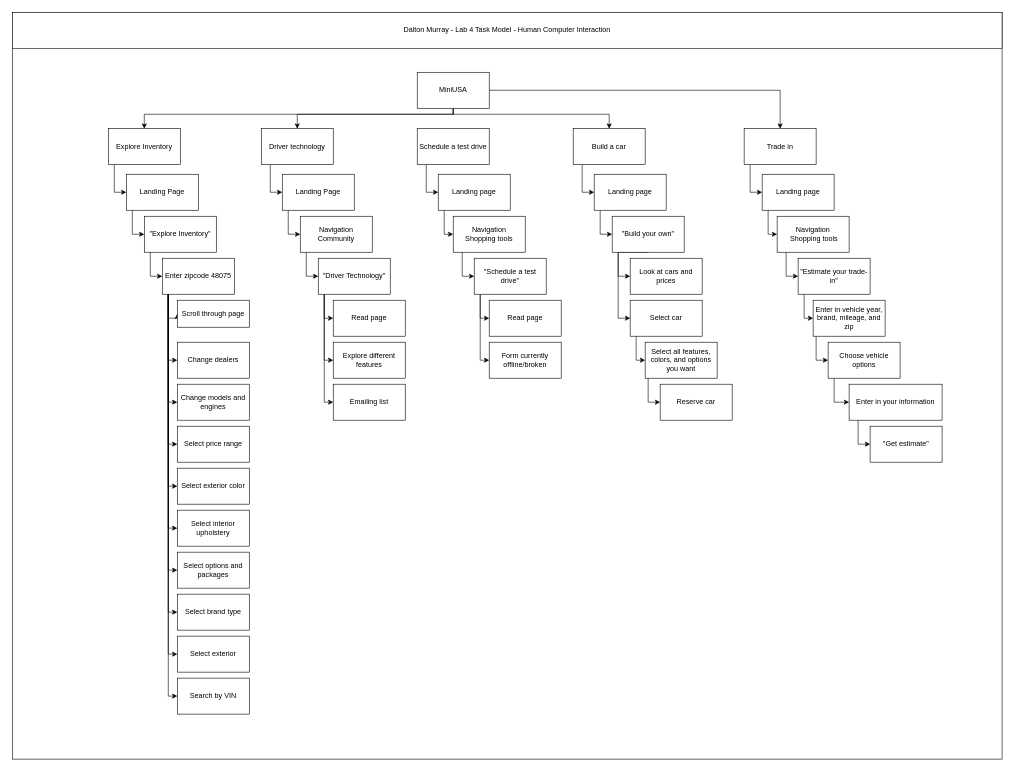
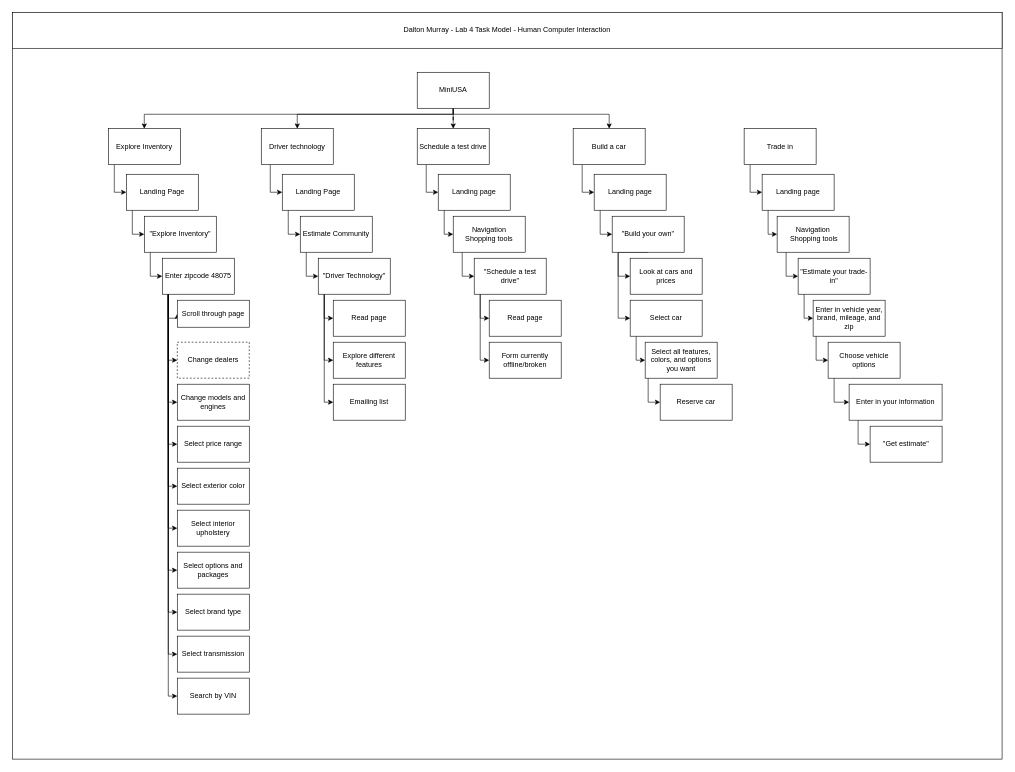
(779, 90) -> (453, 117)
(336, 234) -> (336, 234)
(213, 360) -> (213, 360)
(213, 654) -> (213, 654)
